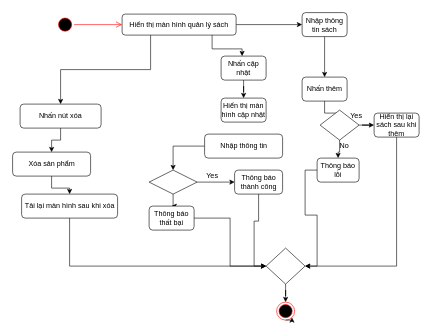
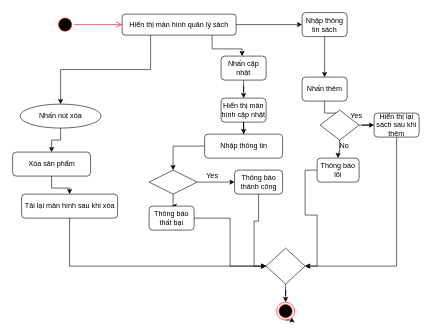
(61, 116) -> (61, 116)
none -> (244, 130)
